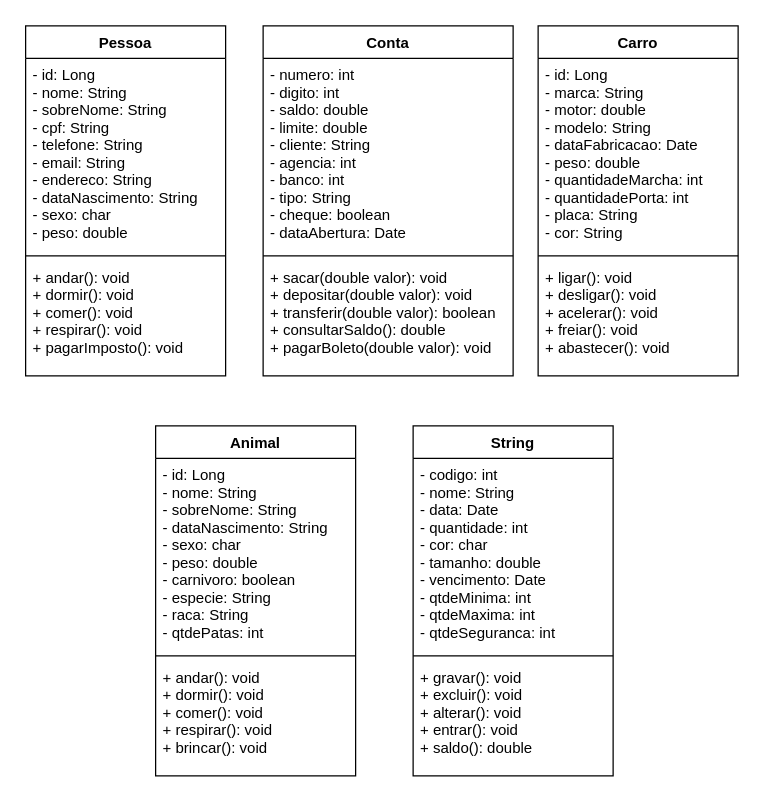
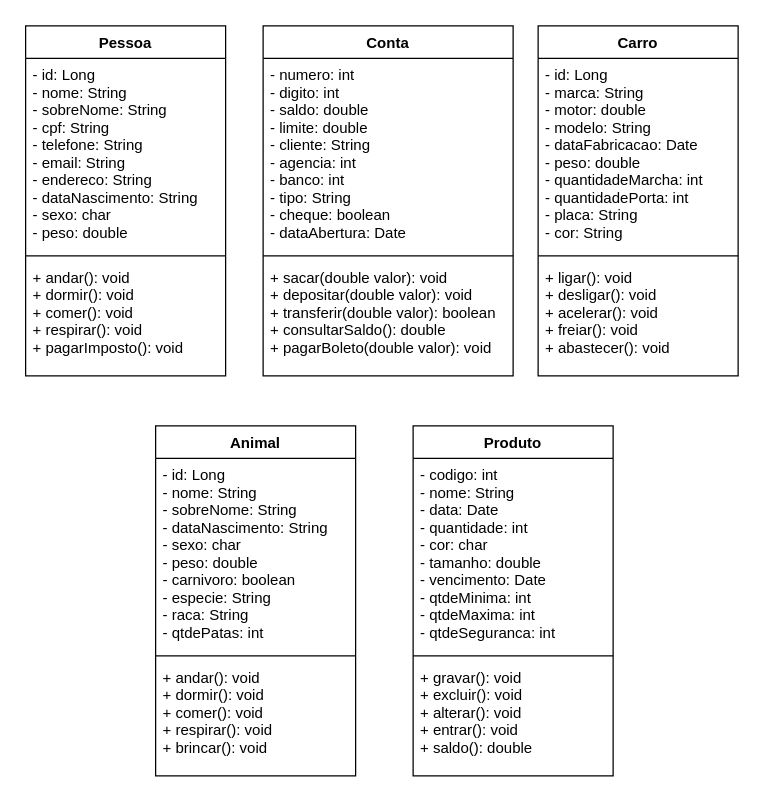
(513, 443) -> (513, 443)
